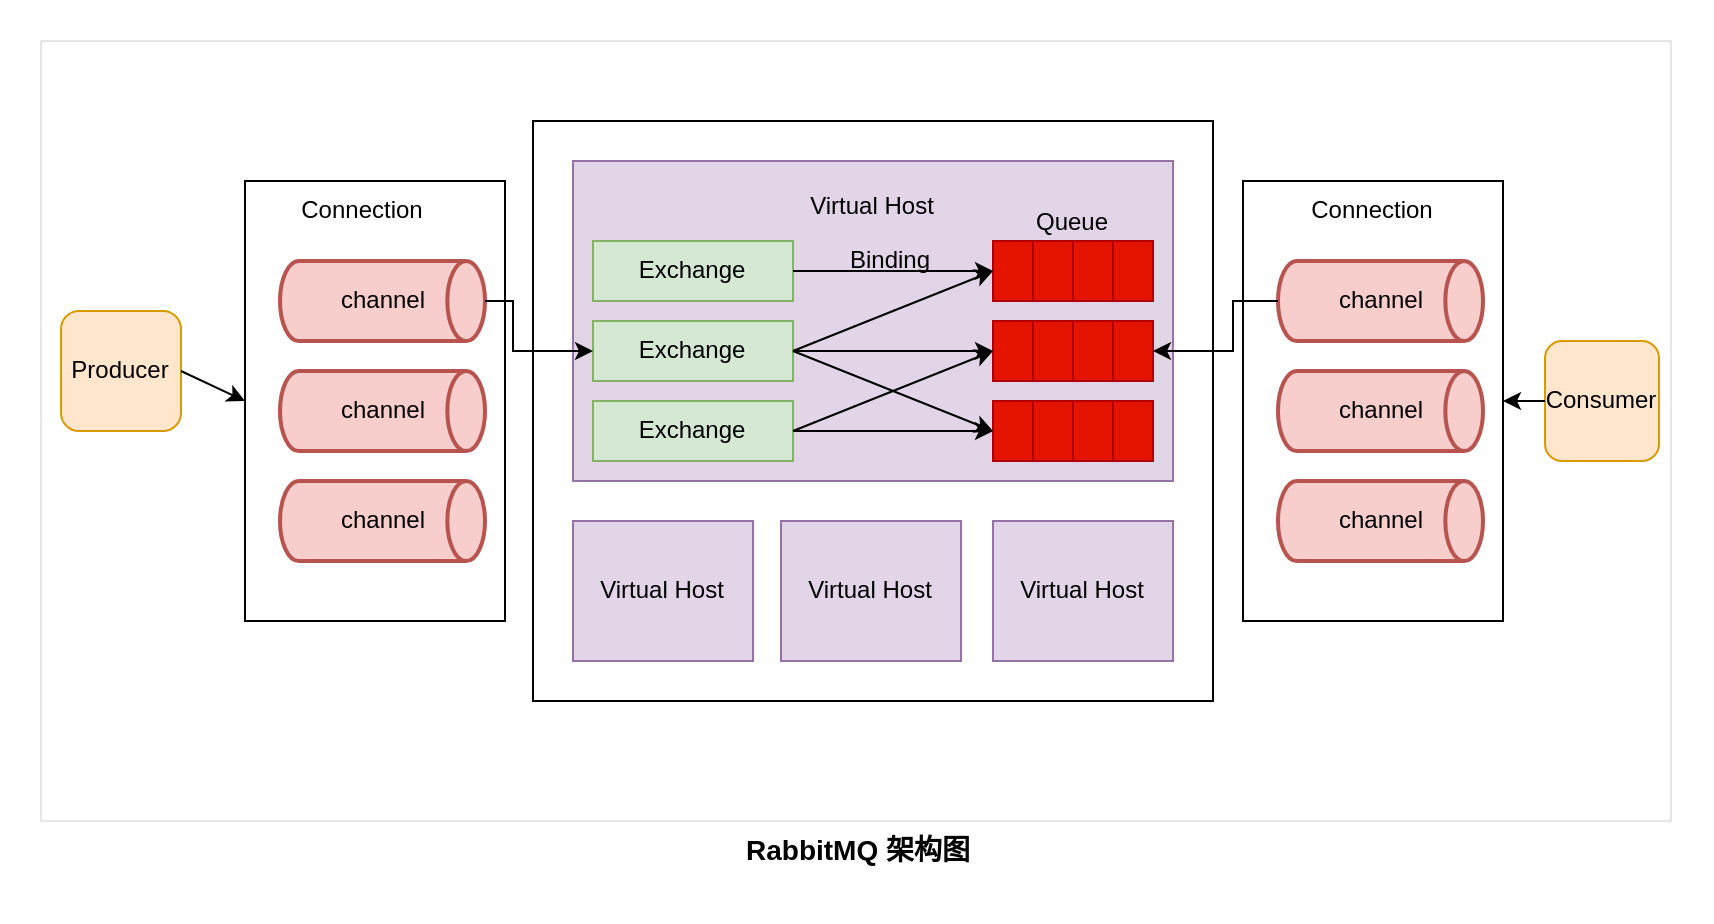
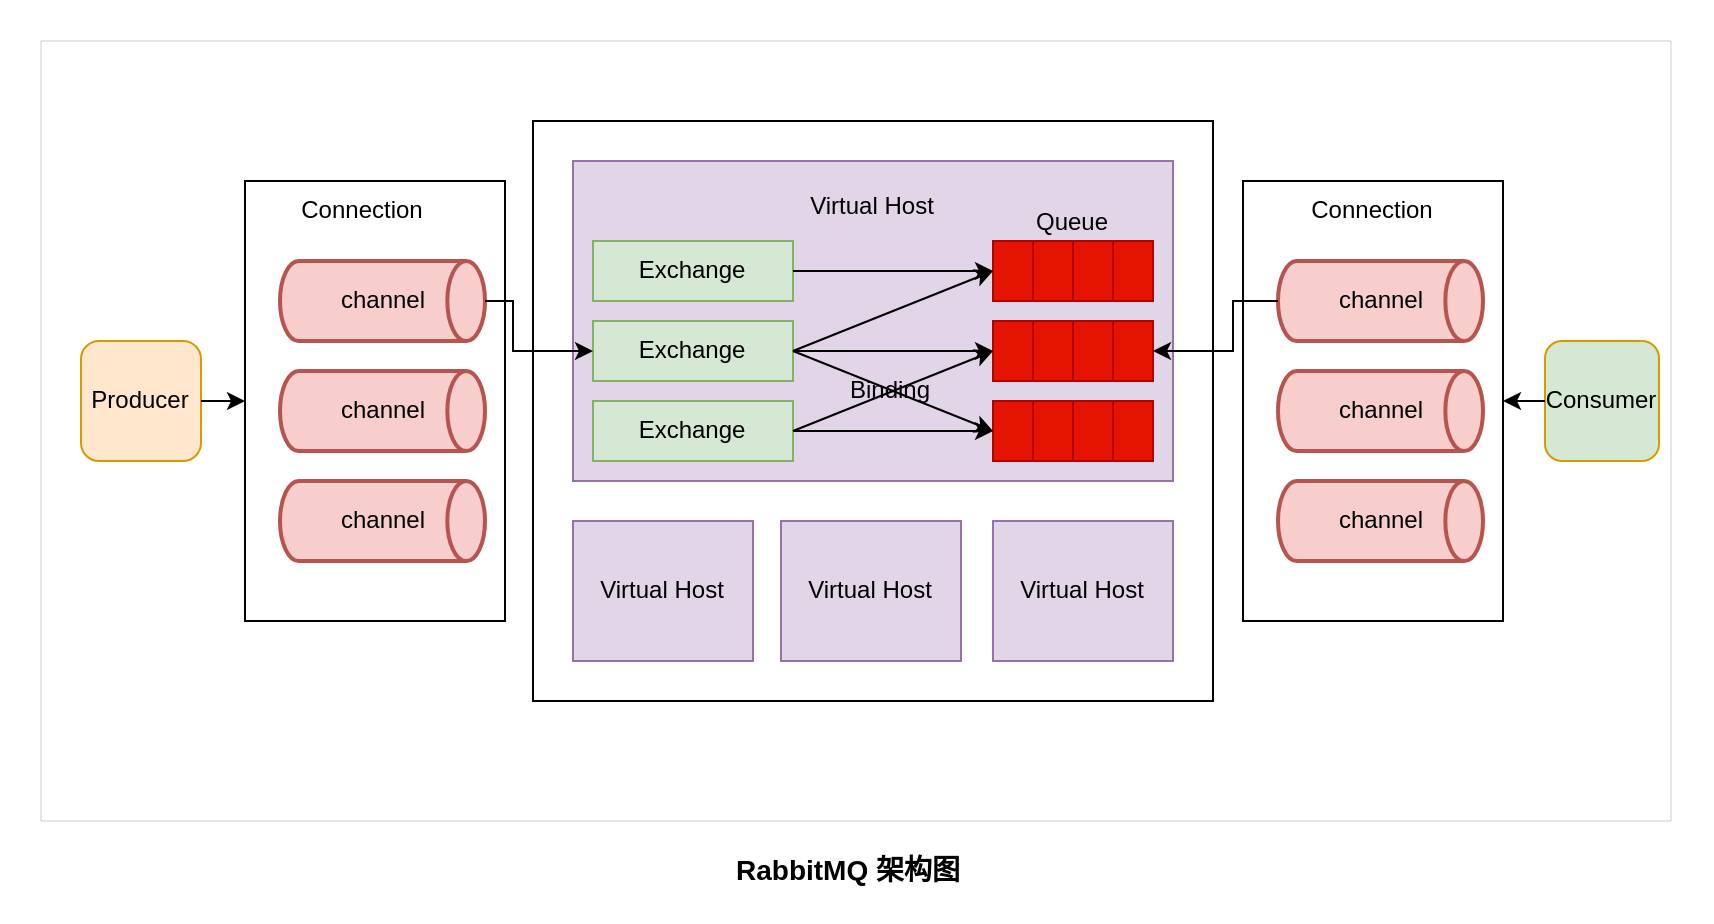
(891, 261) -> (891, 391)
(121, 371) -> (141, 401)
(1602, 401) -> (1602, 401)
(859, 851) -> (849, 871)
